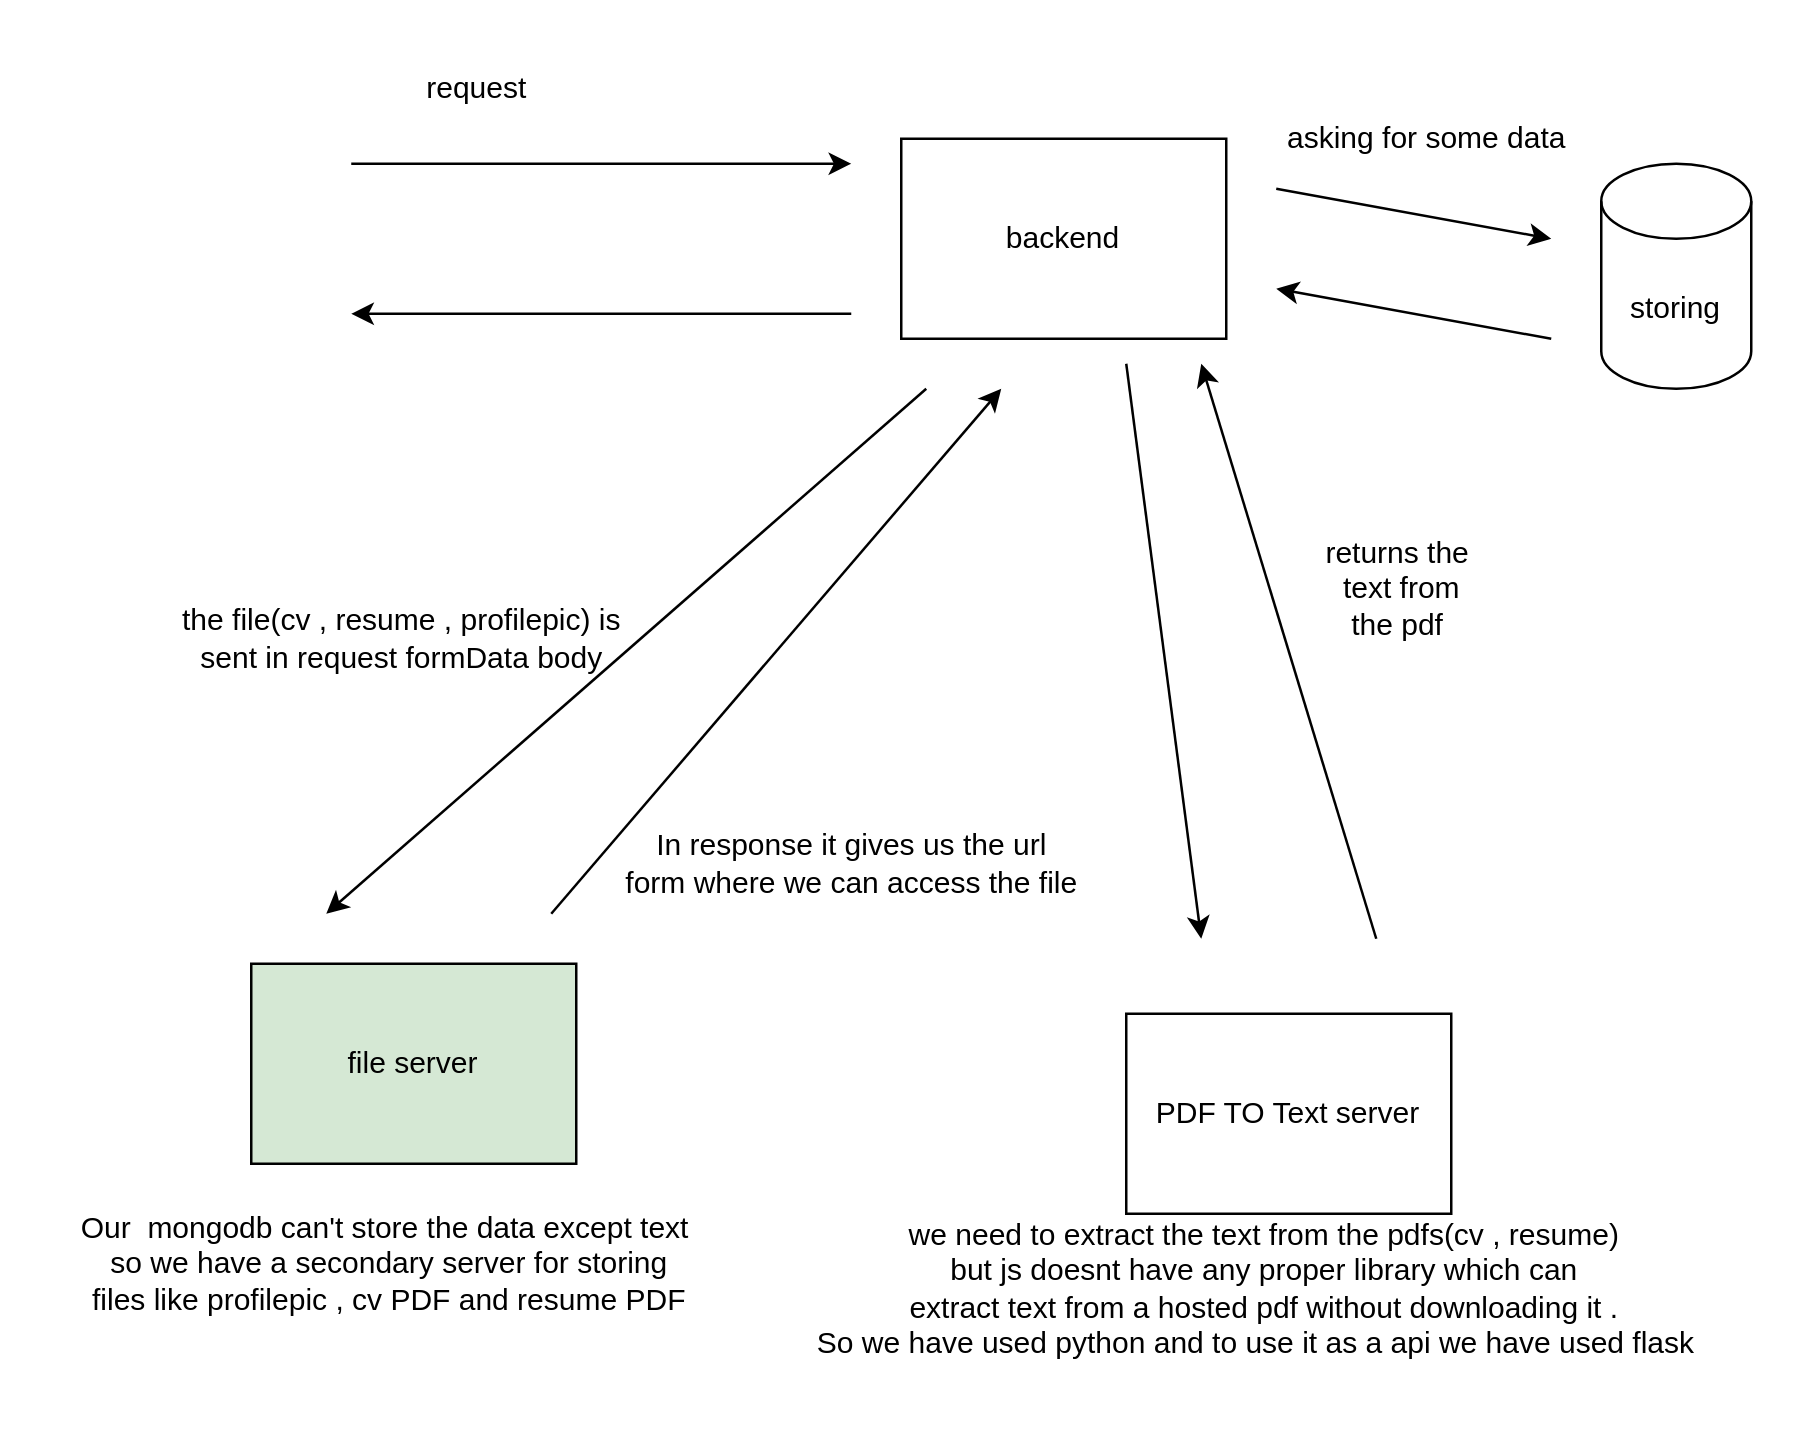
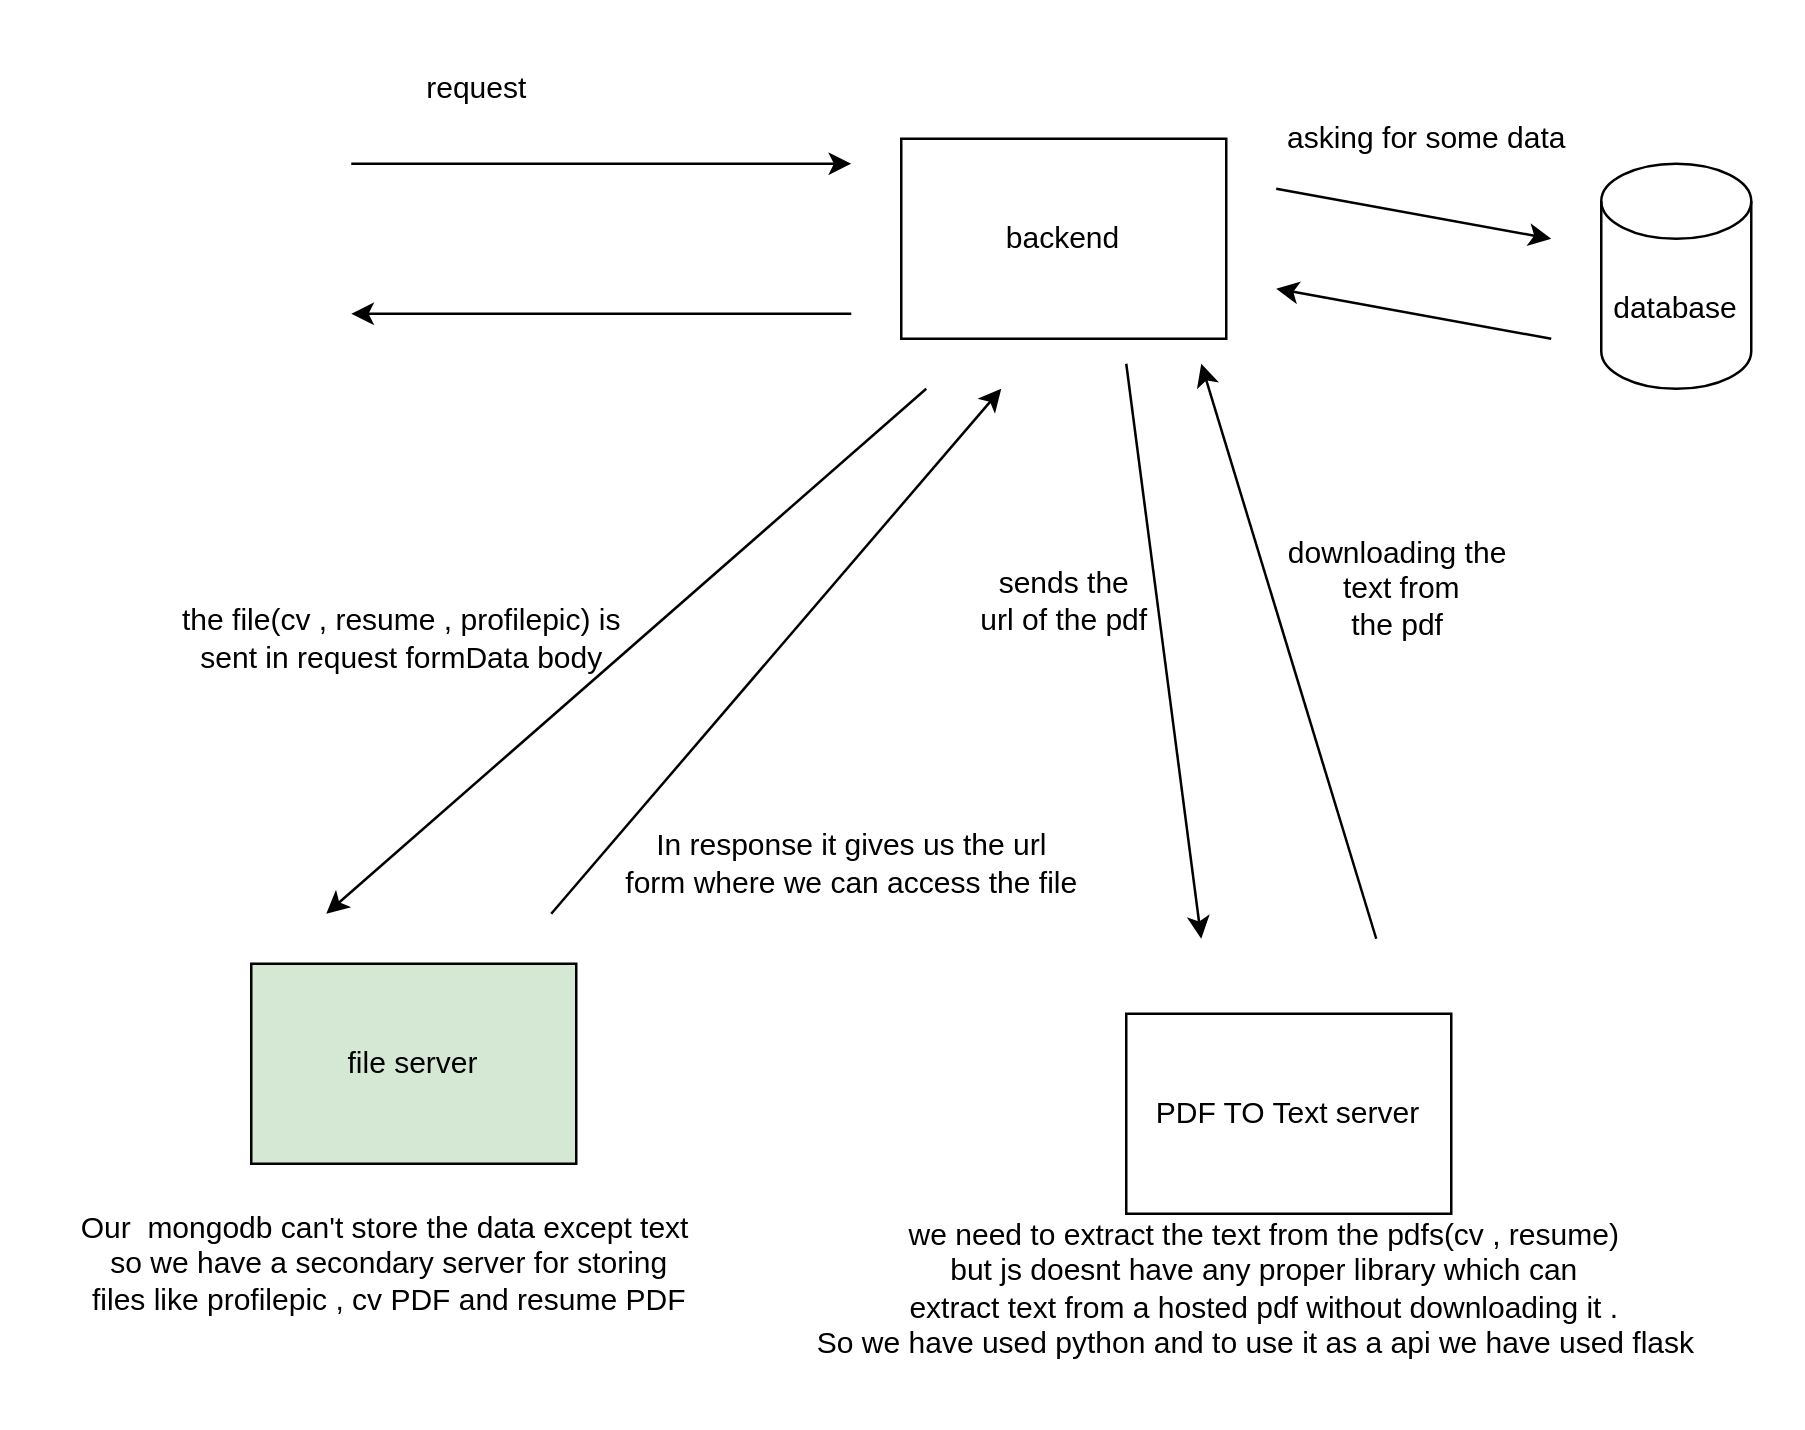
(1676, 309) -> (1676, 309)
(1403, 589) -> (1403, 589)
none -> (1064, 601)
